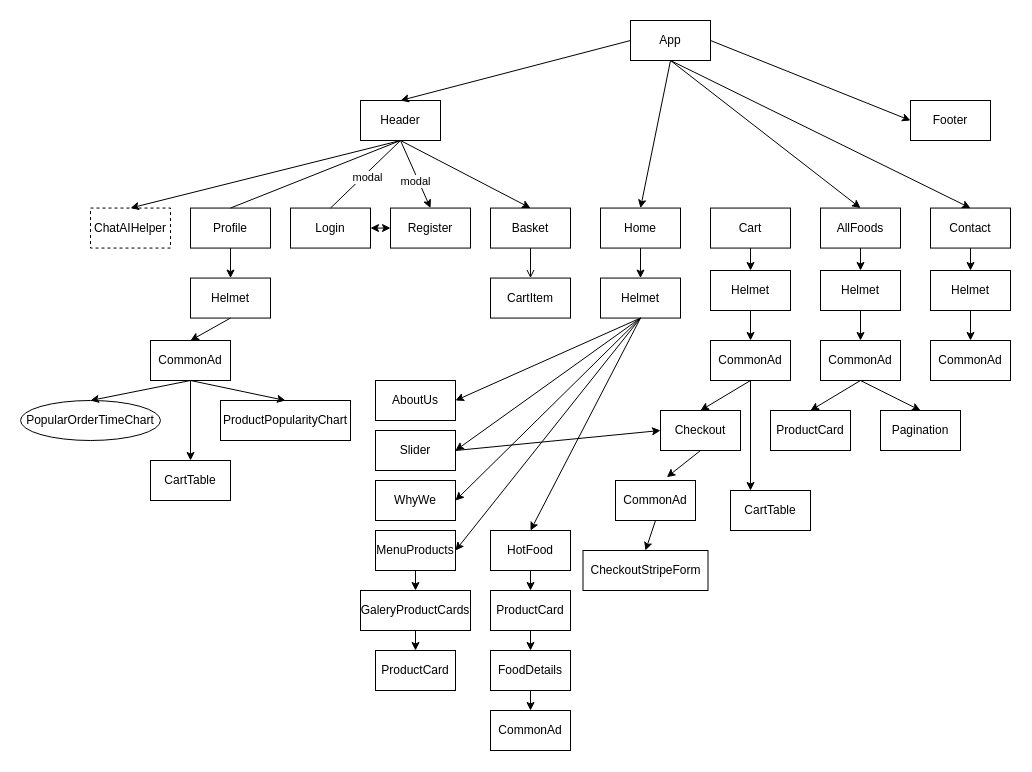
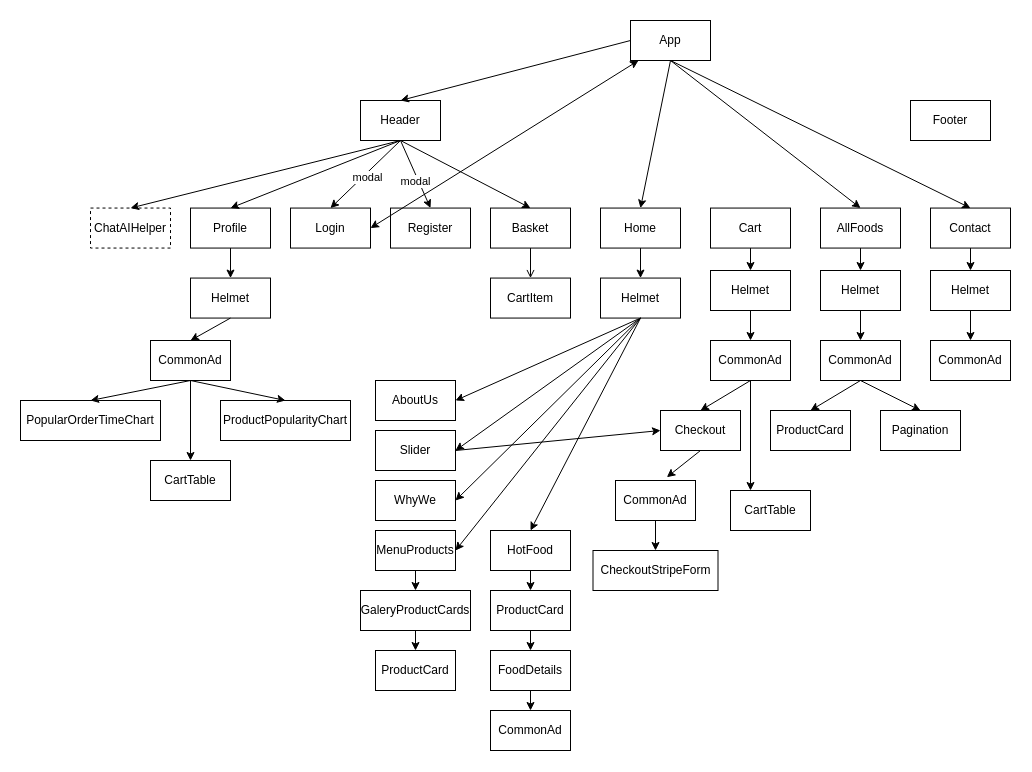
(807, 79) -> none
(334, 205) -> (337, 202)
(235, 206) -> (238, 205)
(380, 228) -> (504, 145)
(91, 421) -> (91, 421)
(646, 571) -> (656, 571)
